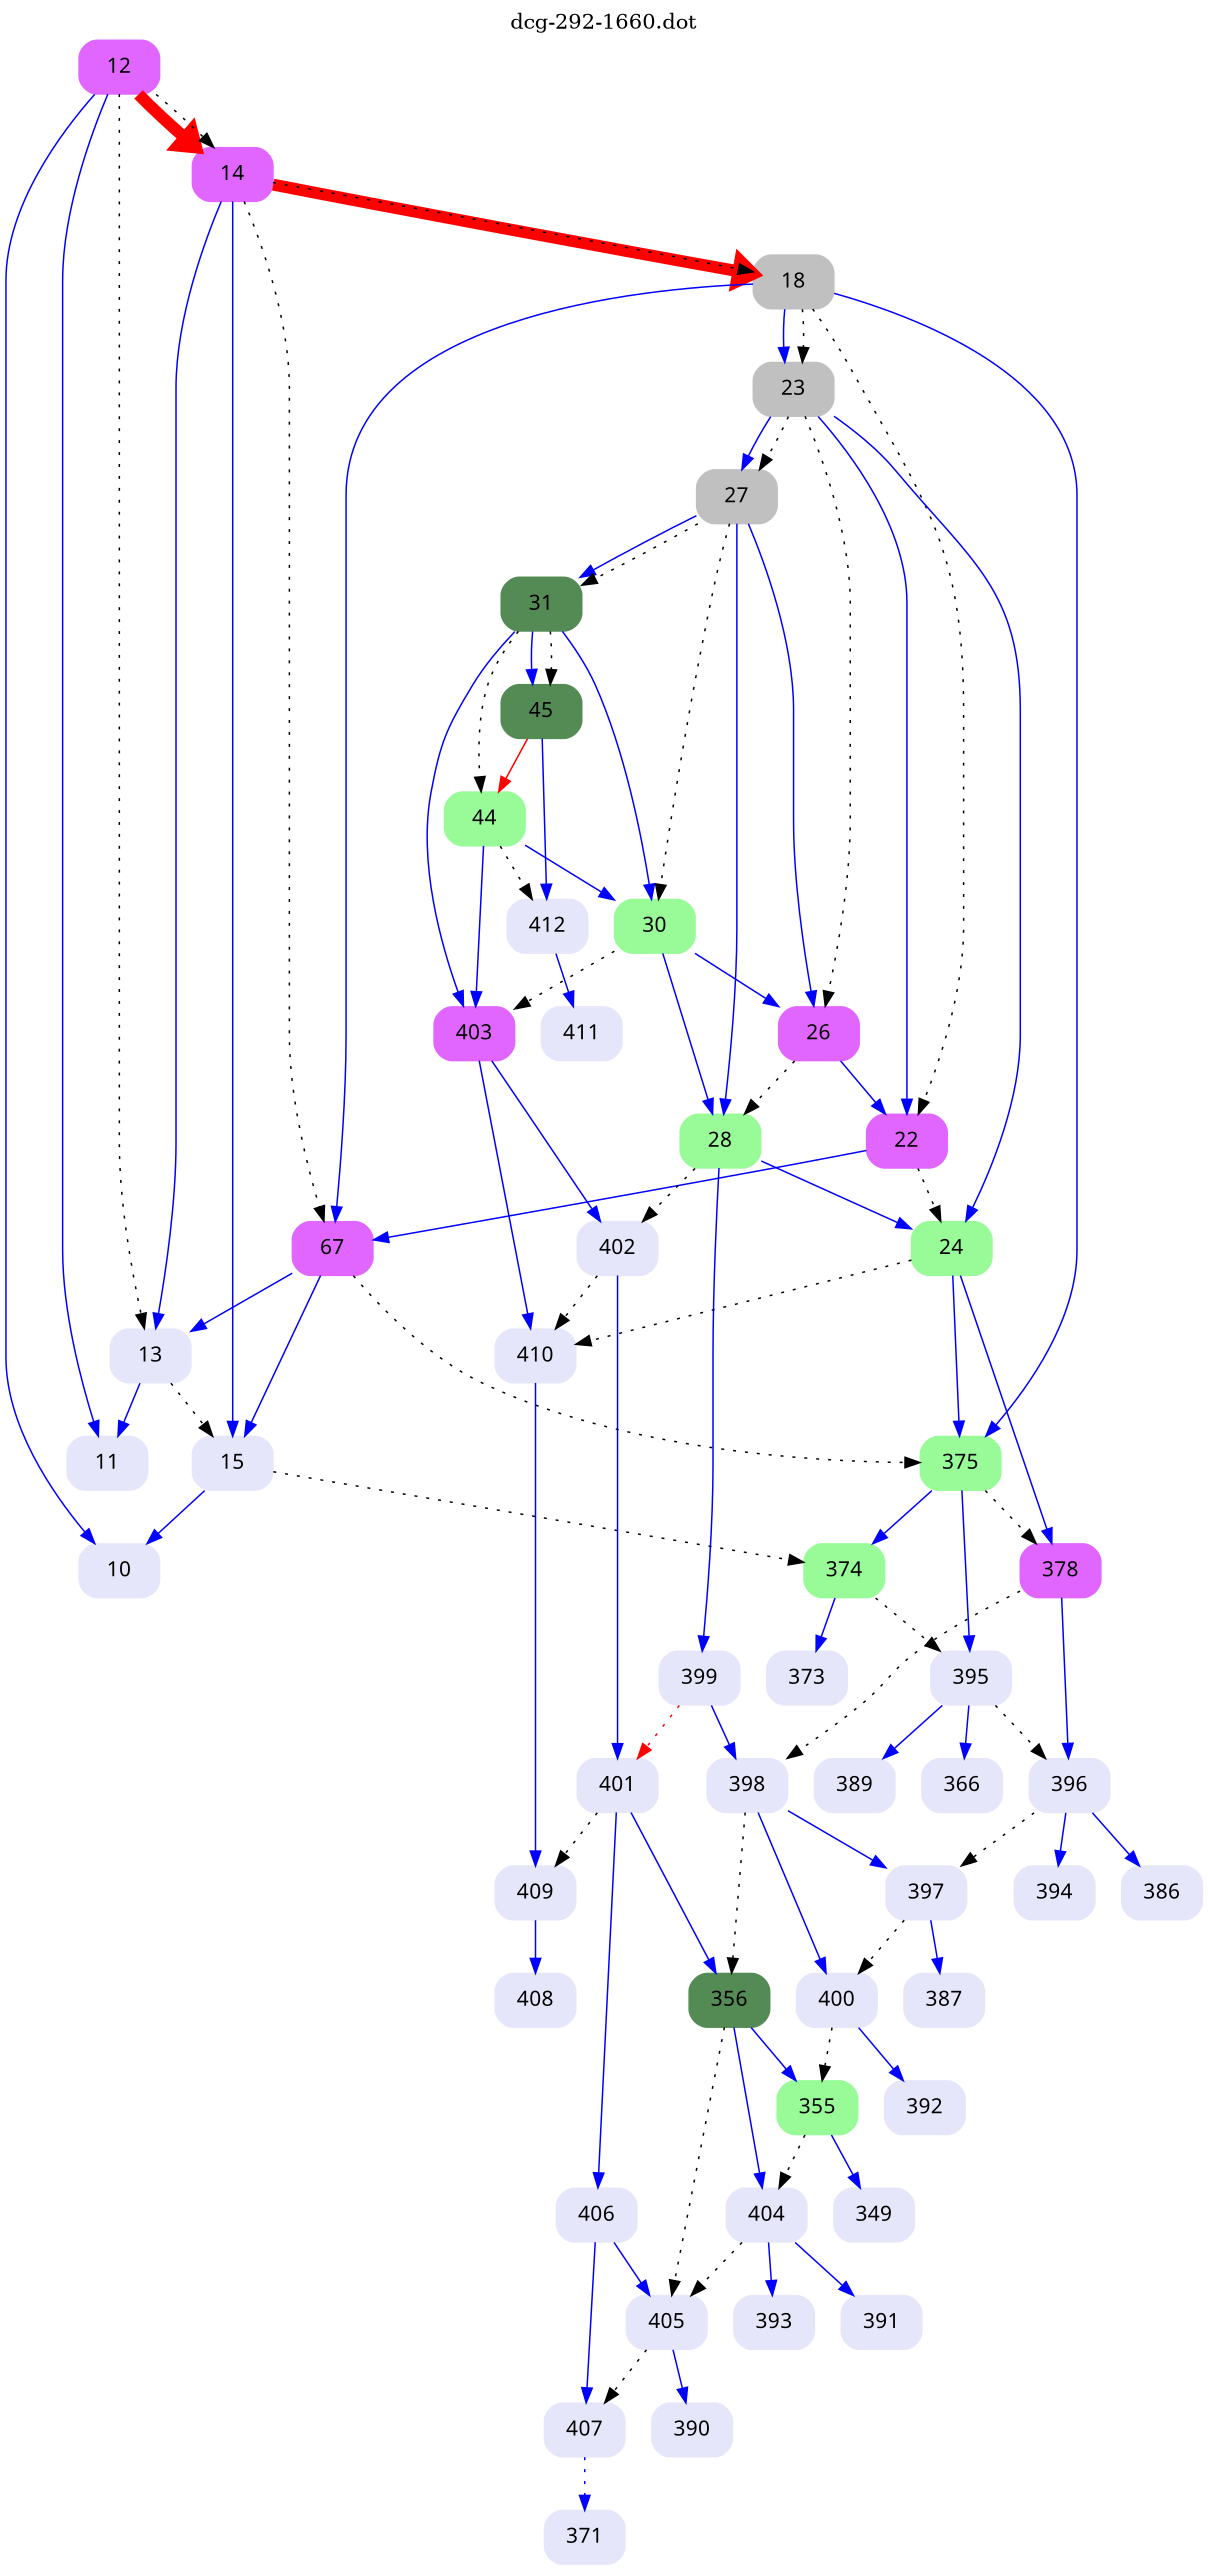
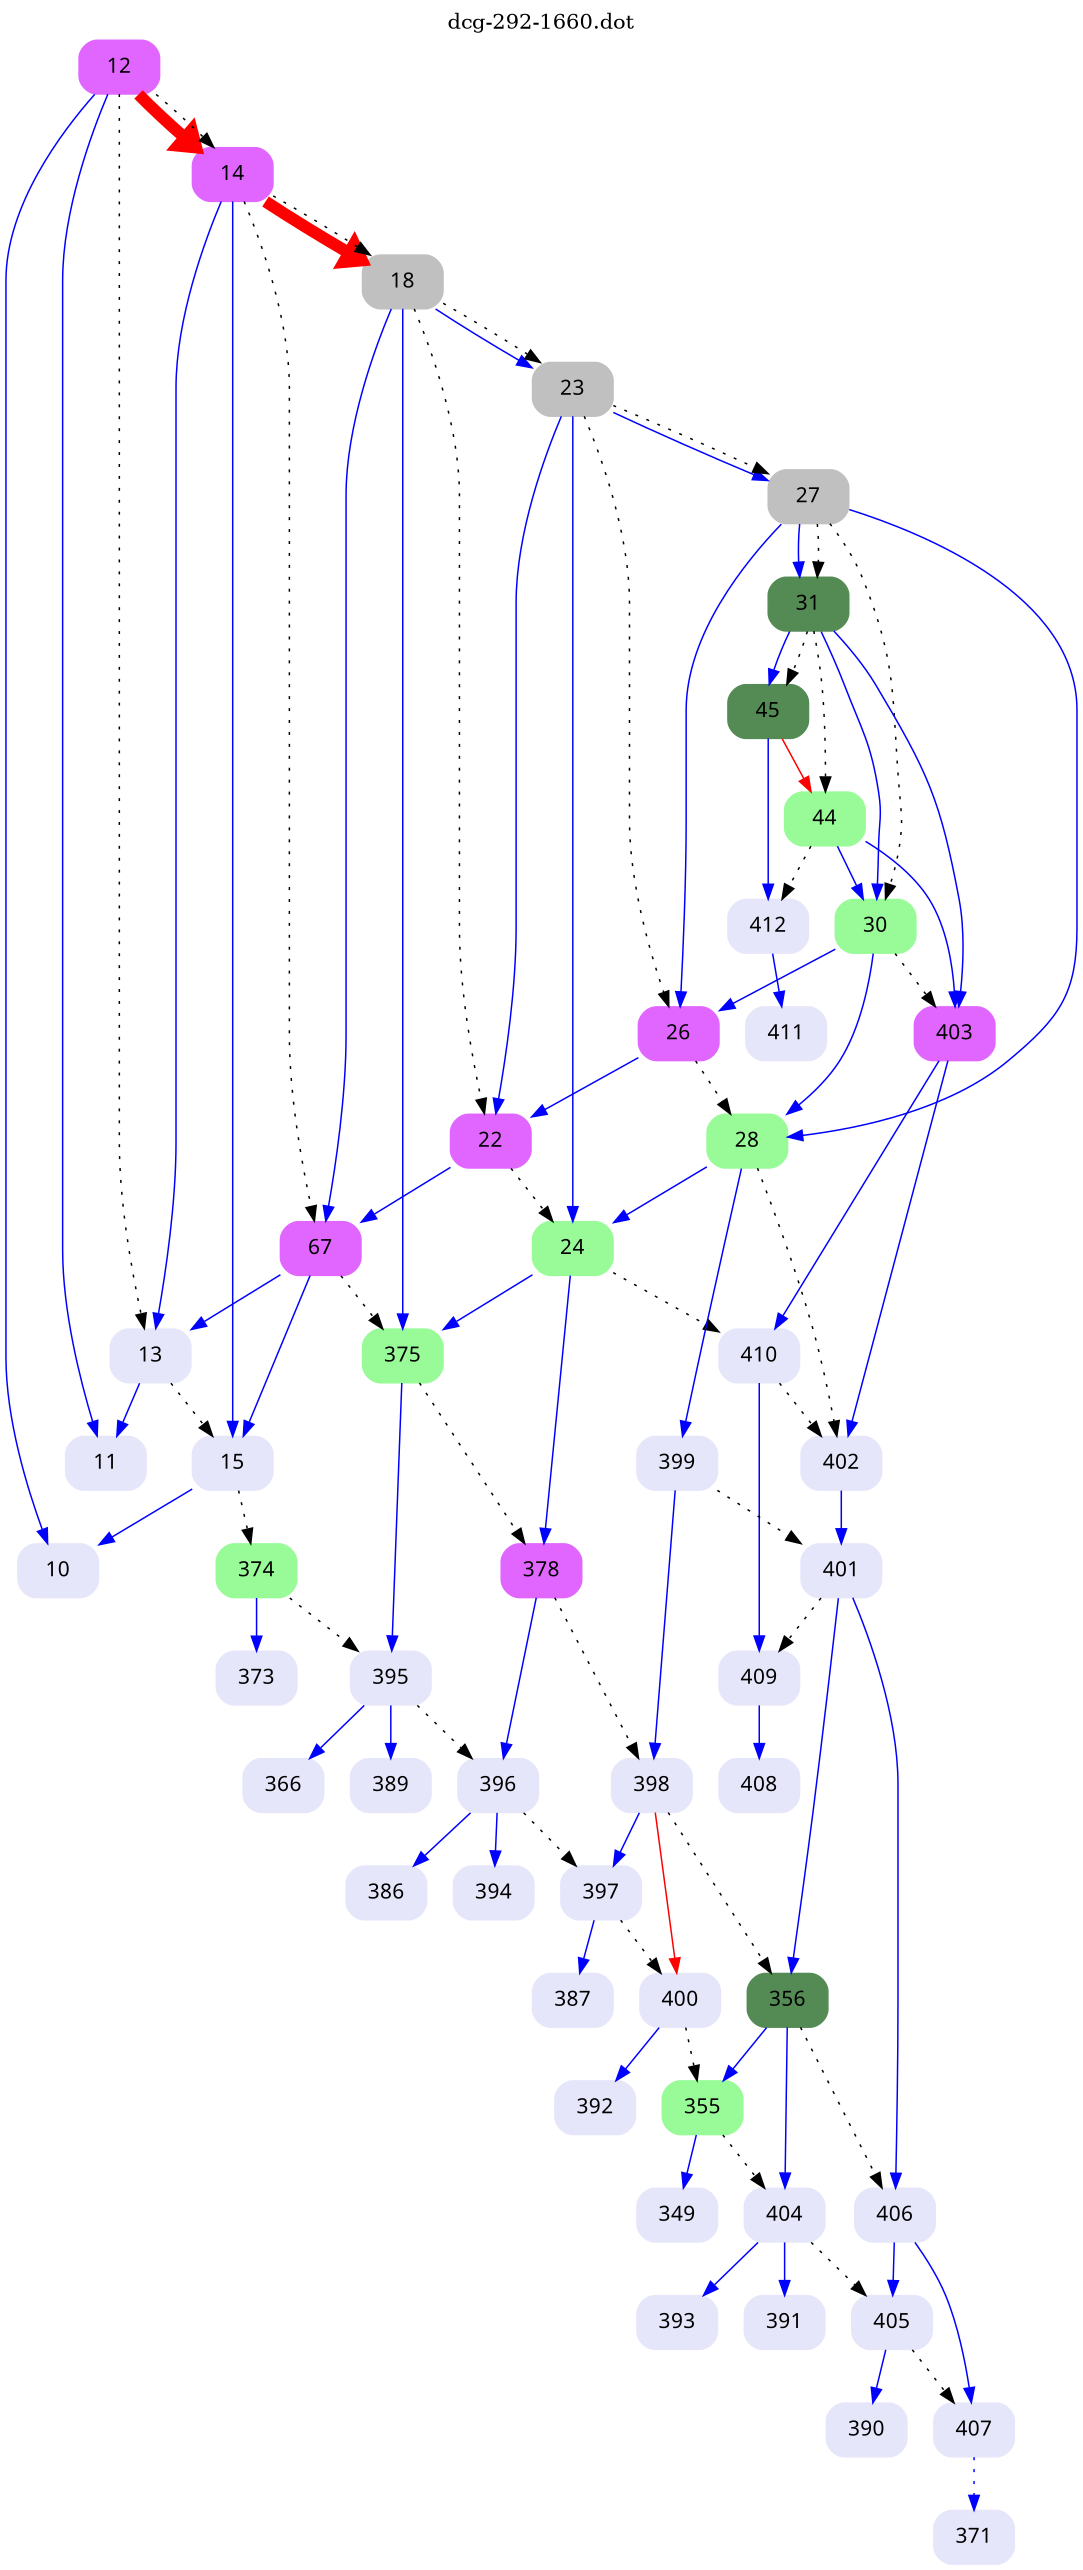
(581, 1296) -> (796, 1404)
(908, 1512) -> none
(663, 1726) -> (749, 1511)
(789, 1886) -> (665, 1885)
(700, 2154) -> (838, 2101)
